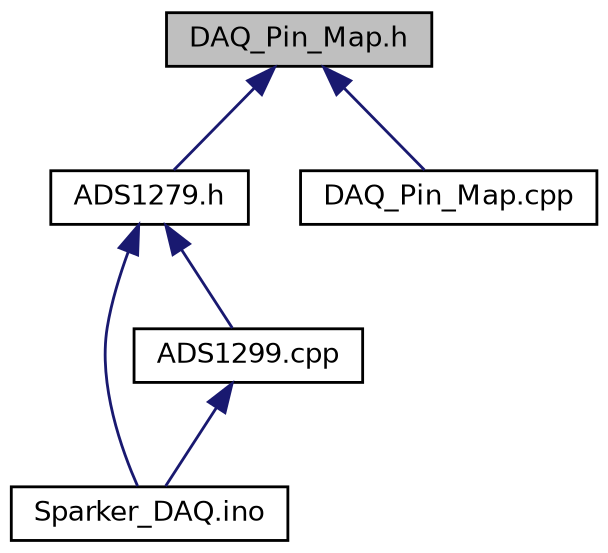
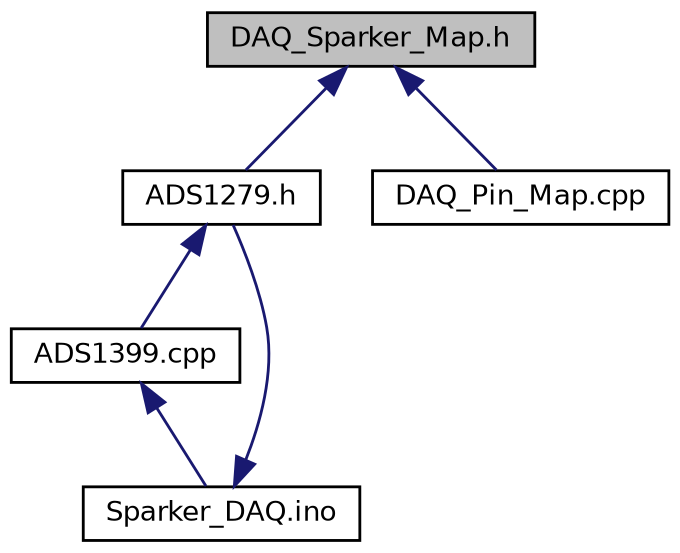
(299, 40) -> (371, 40)
(248, 356) -> (126, 356)
(106, 370) -> (268, 341)
